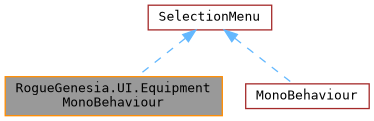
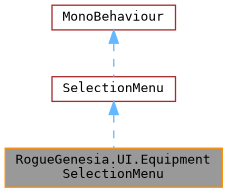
(264, 61) -> (114, 60)
(114, 96) -> (114, 168)
